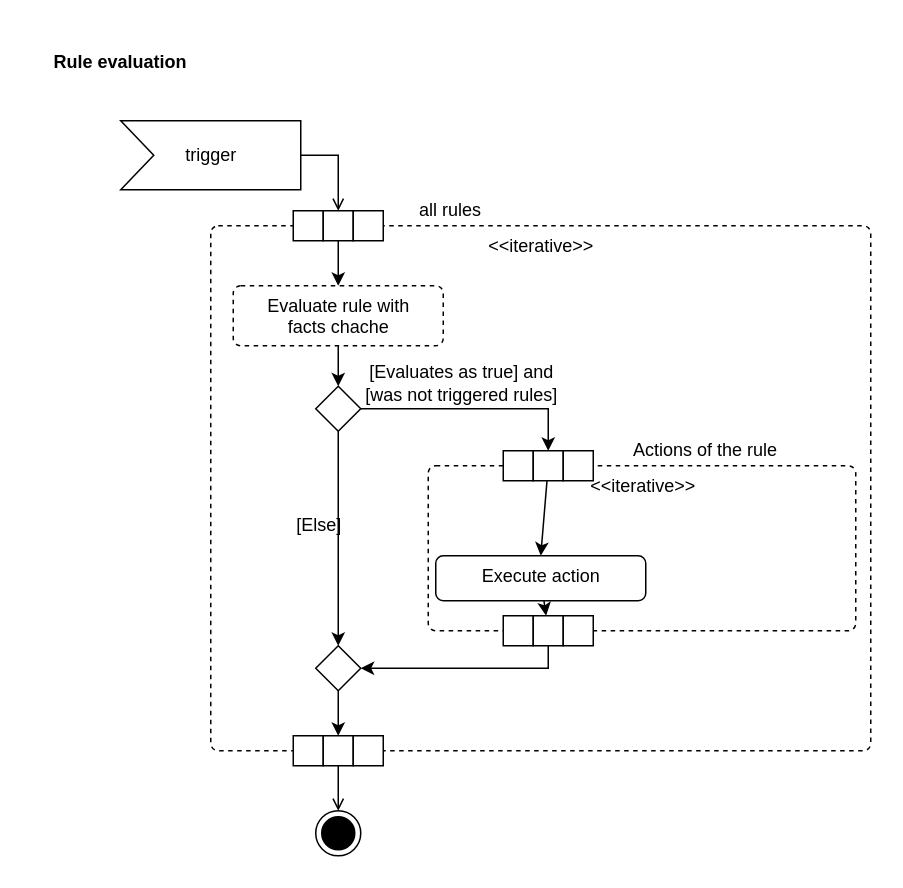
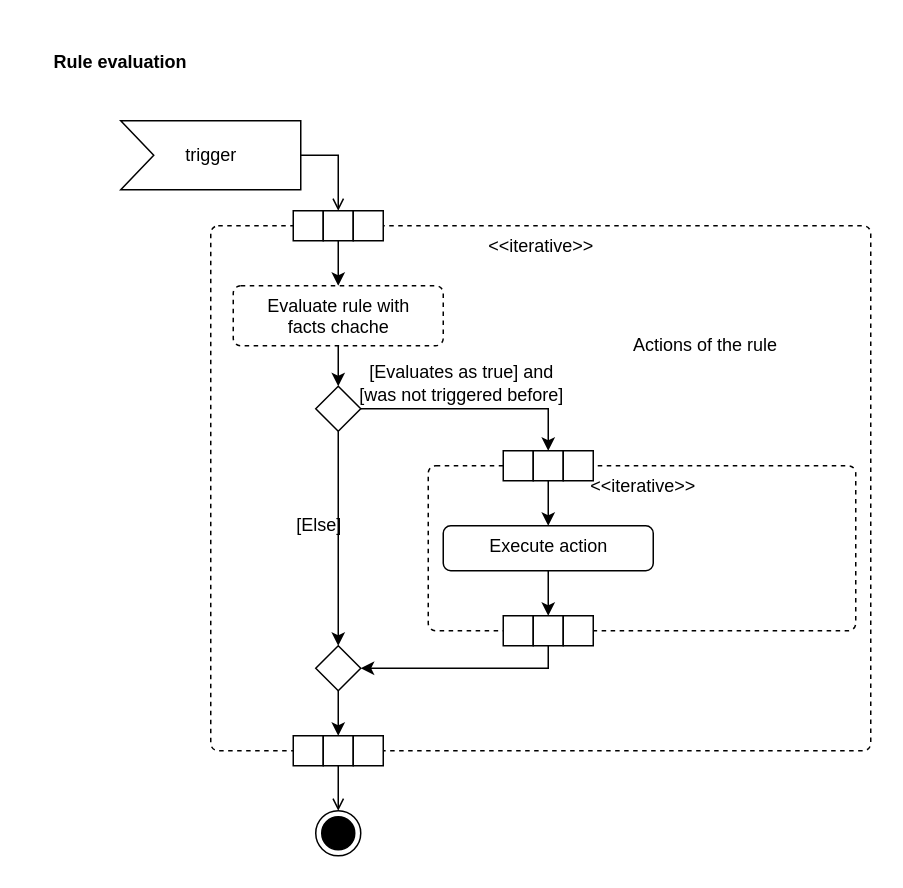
(451, 211) -> none
(462, 383) -> (462, 383)
(706, 451) -> (706, 346)
(541, 578) -> (548, 548)
